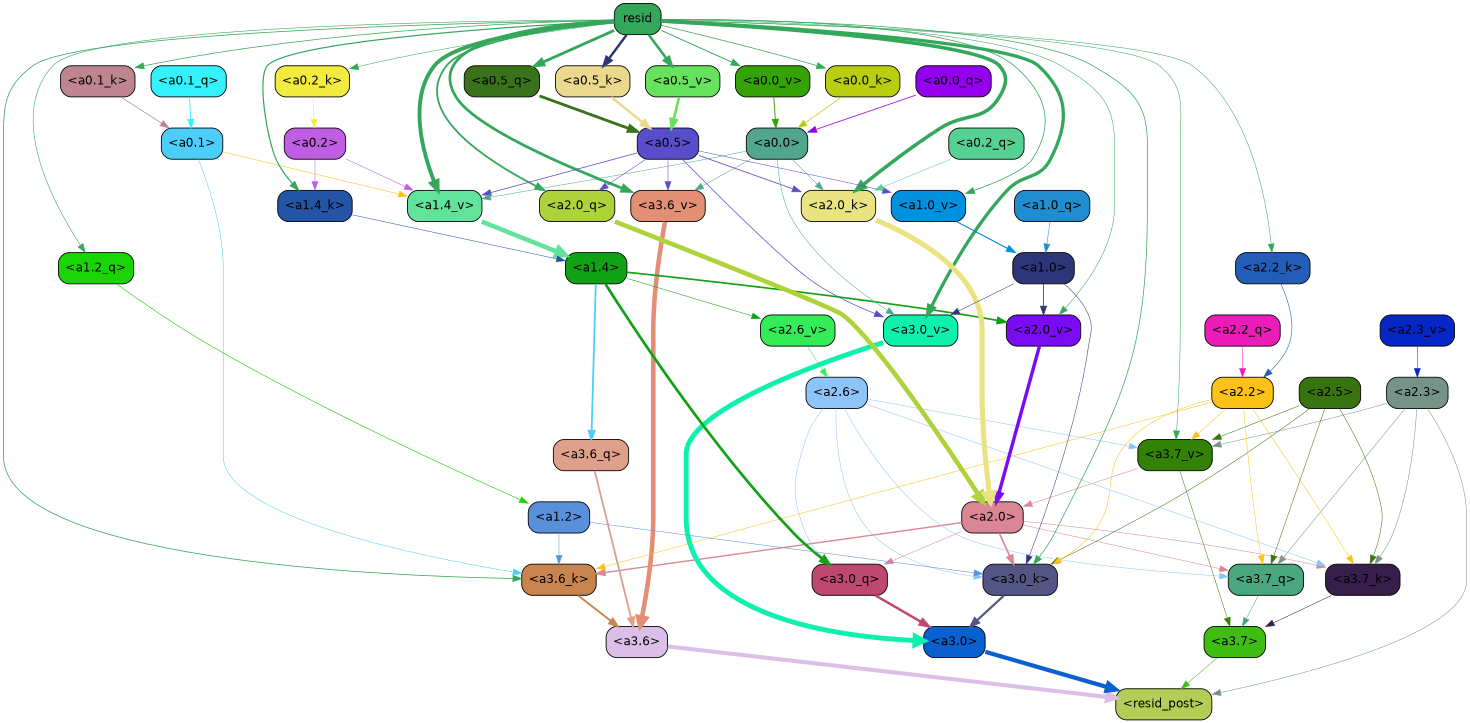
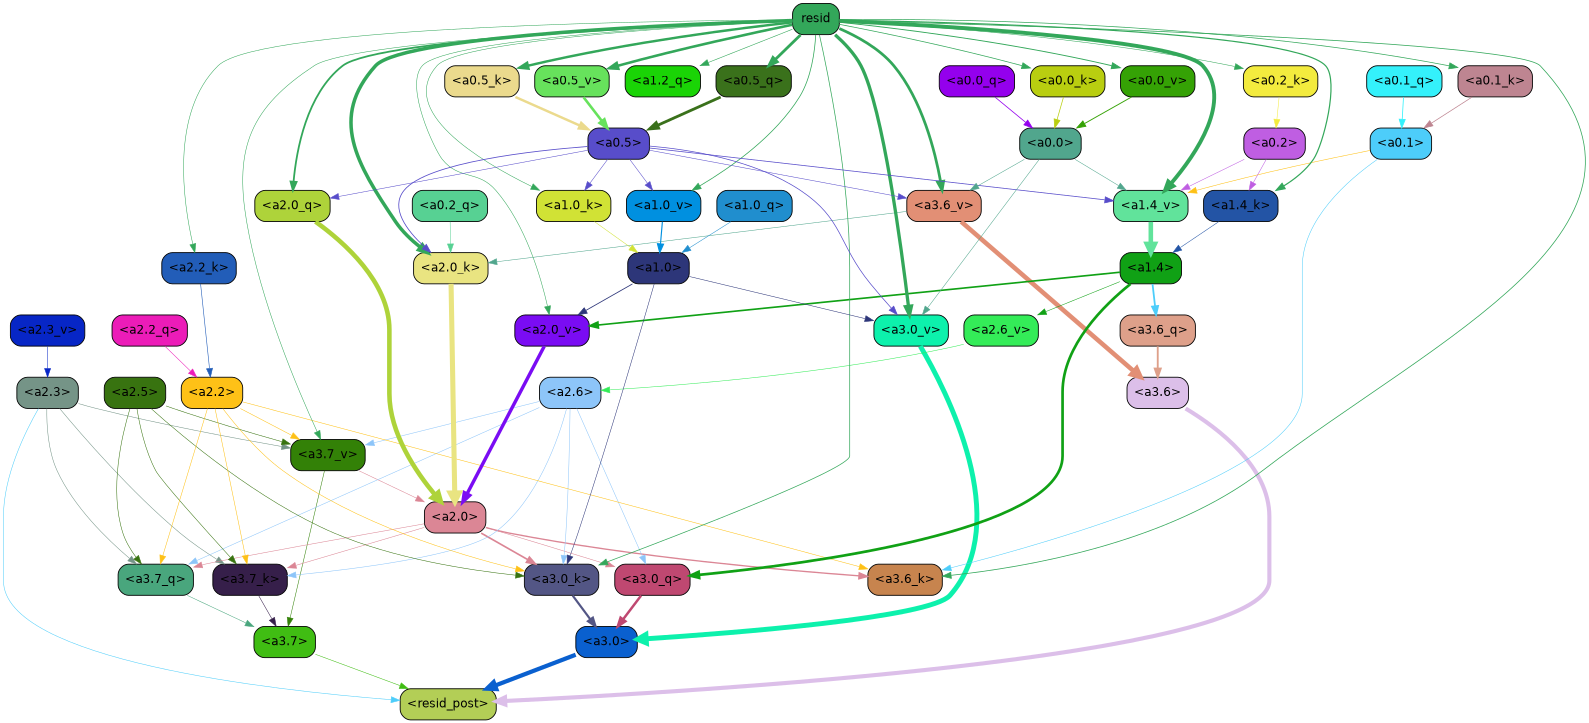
(618, 47) -> (660, 40)
(800, 167) -> (692, 238)
none -> (574, 206)
(559, 517) -> none
(594, 608) -> none
(1438, 619) -> (95, 651)
